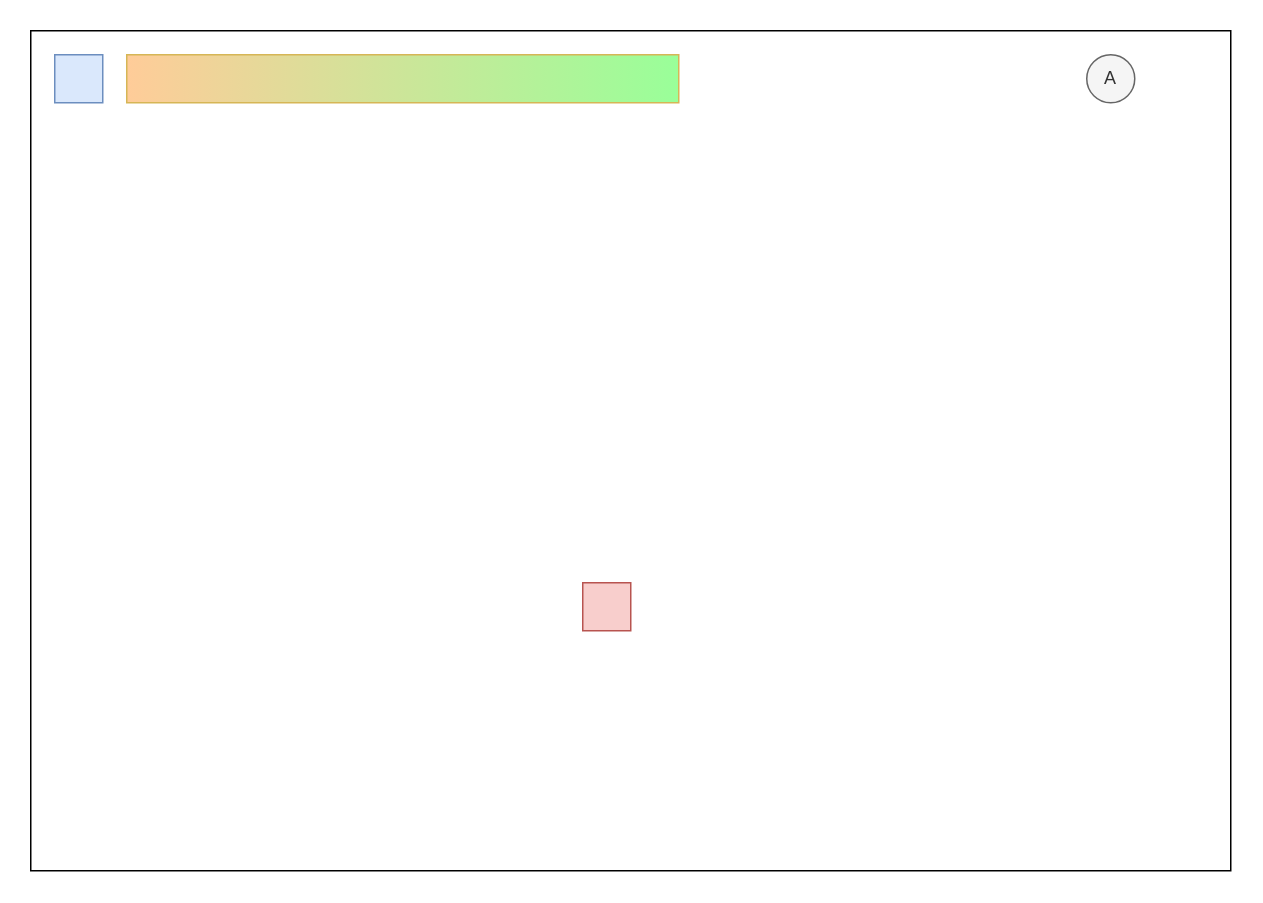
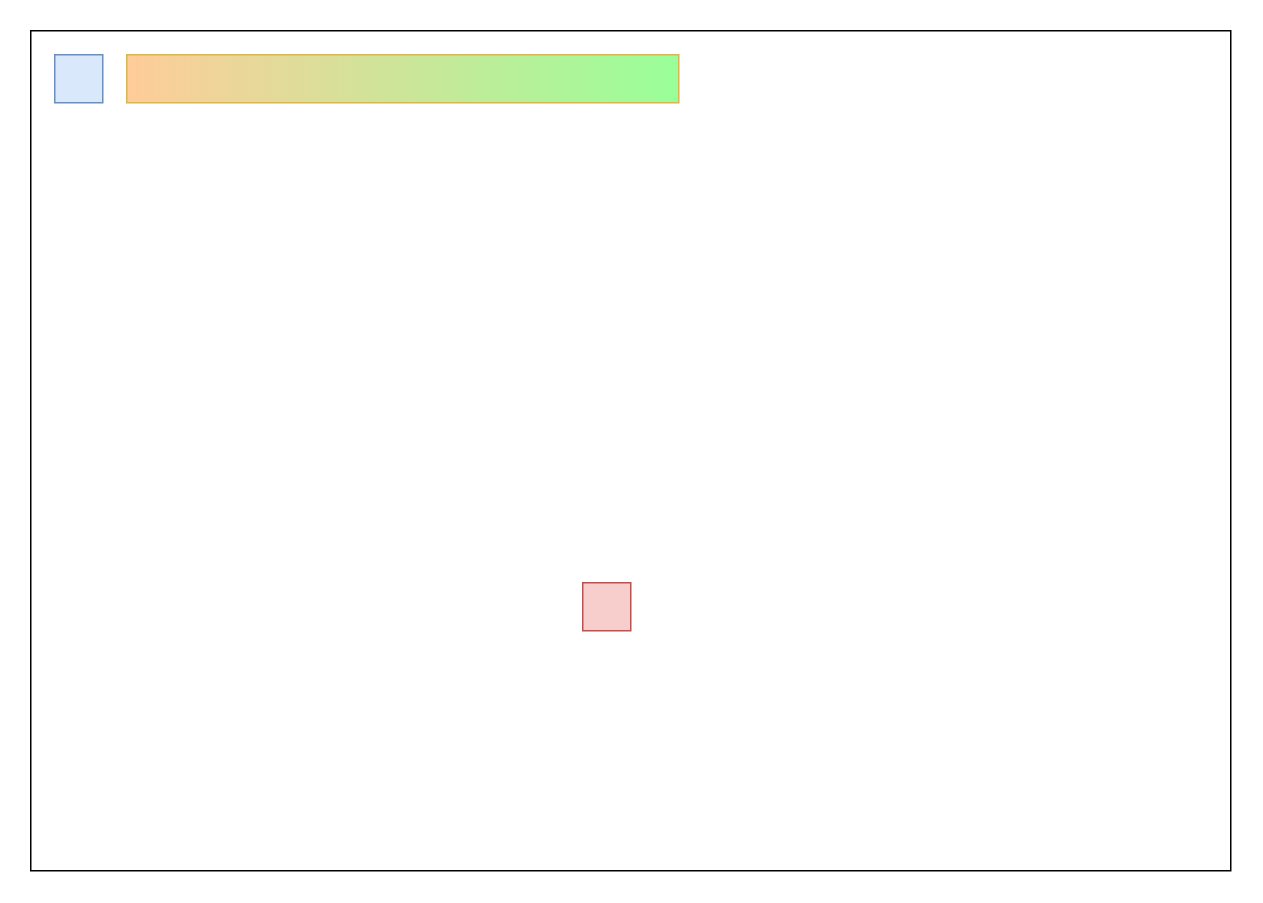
(1111, 79) -> none
